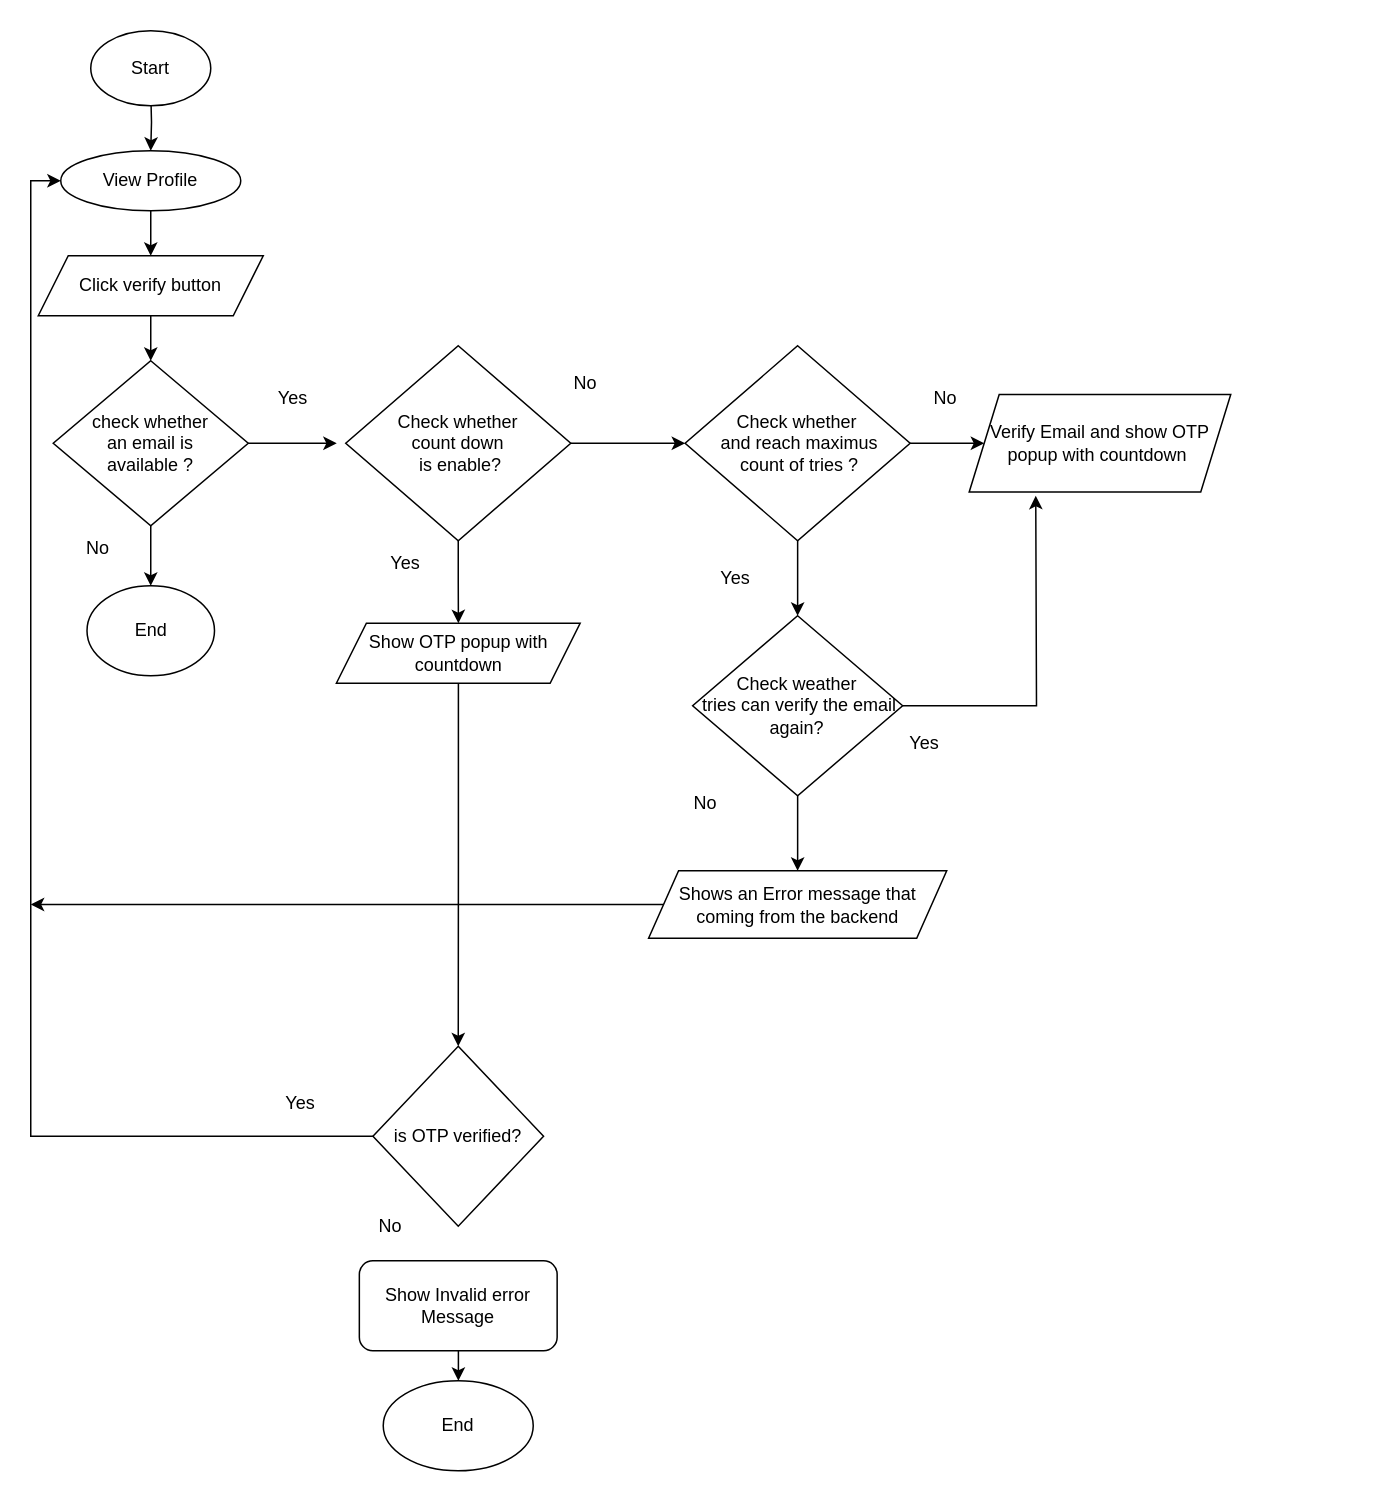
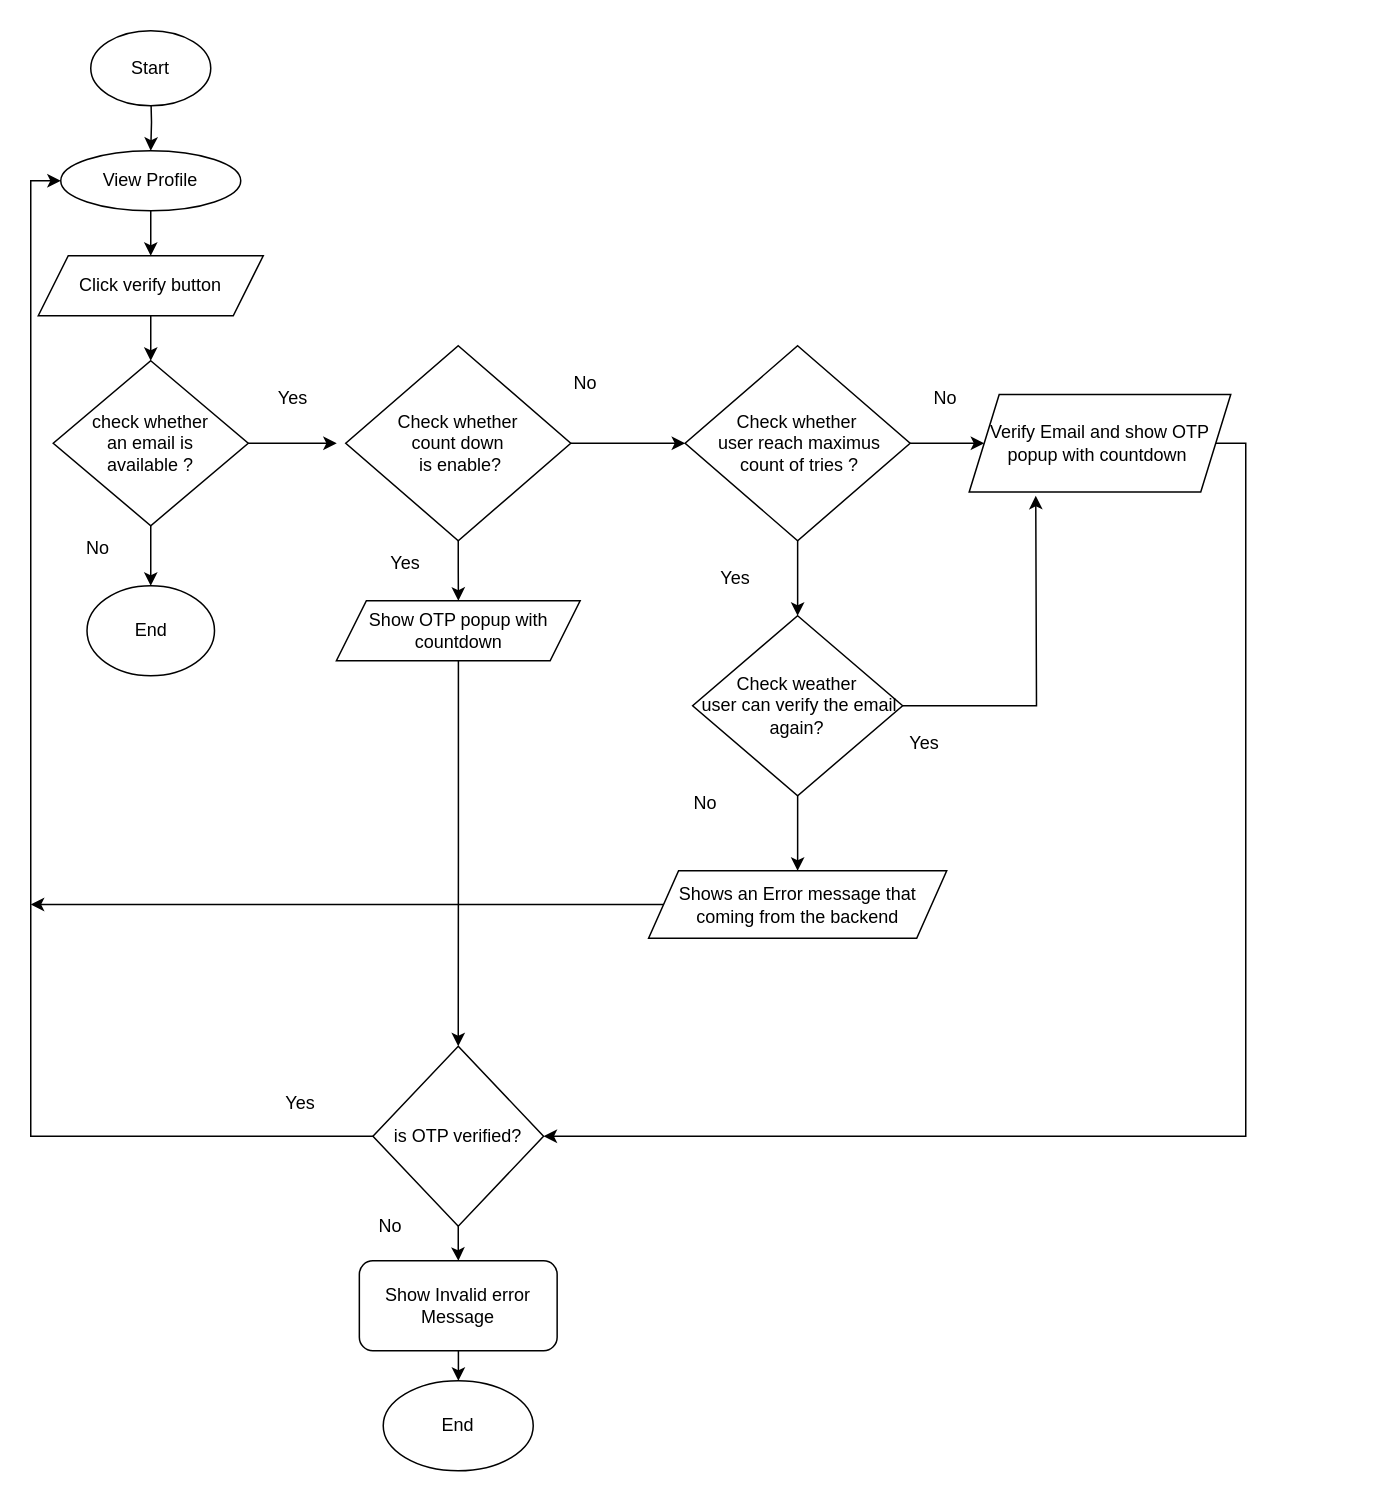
(797, 443) -> (797, 443)
(458, 653) -> (458, 631)
(797, 706) -> (797, 706)
none -> (1246, 1120)
none -> (458, 1243)
